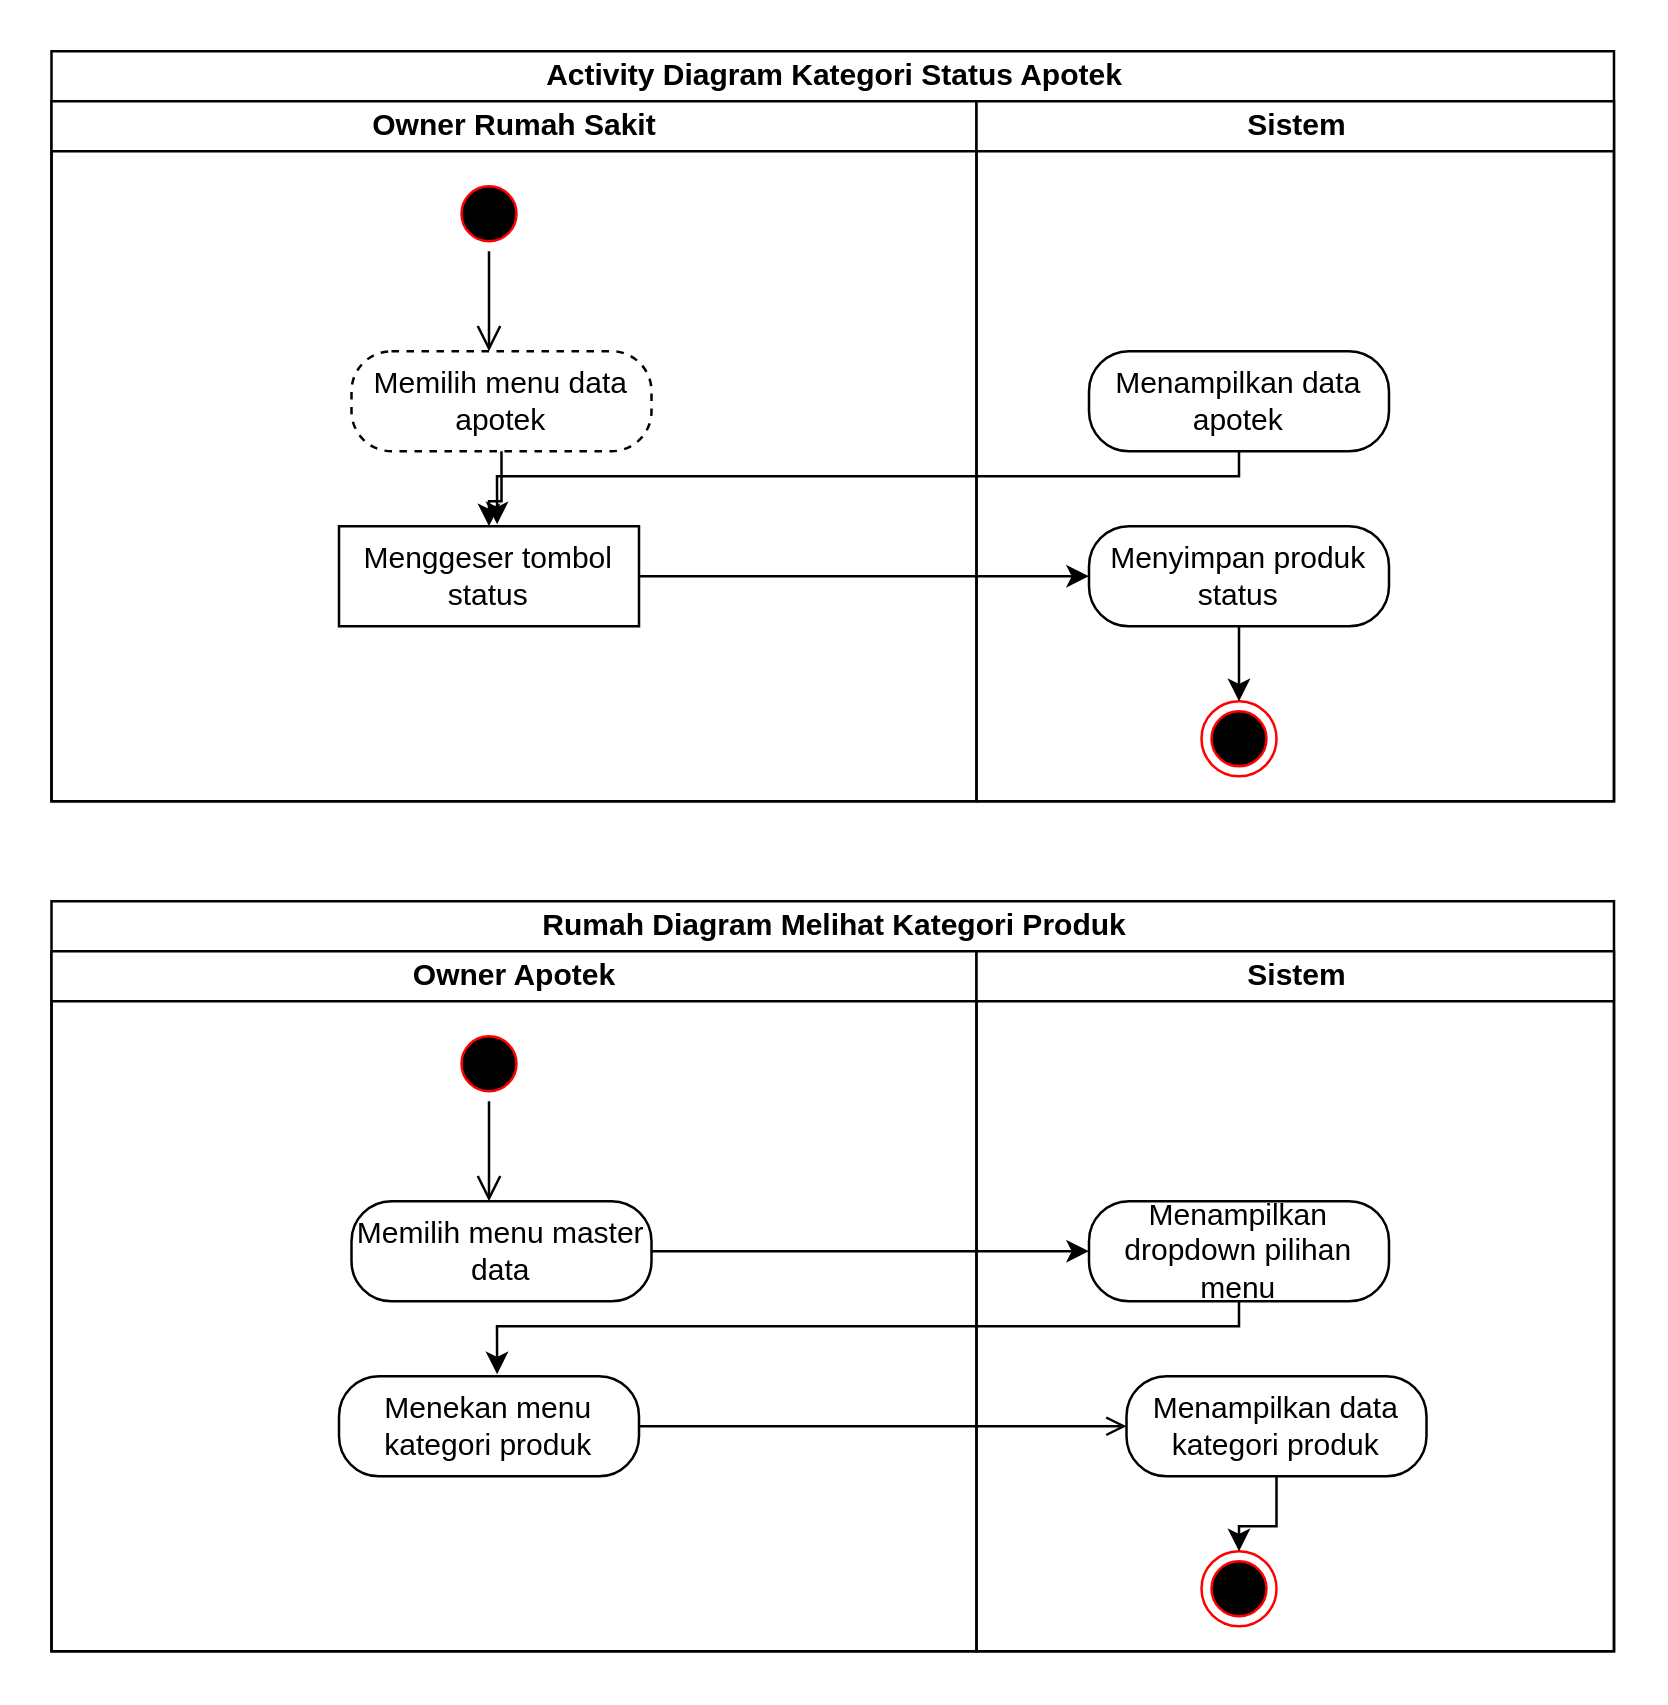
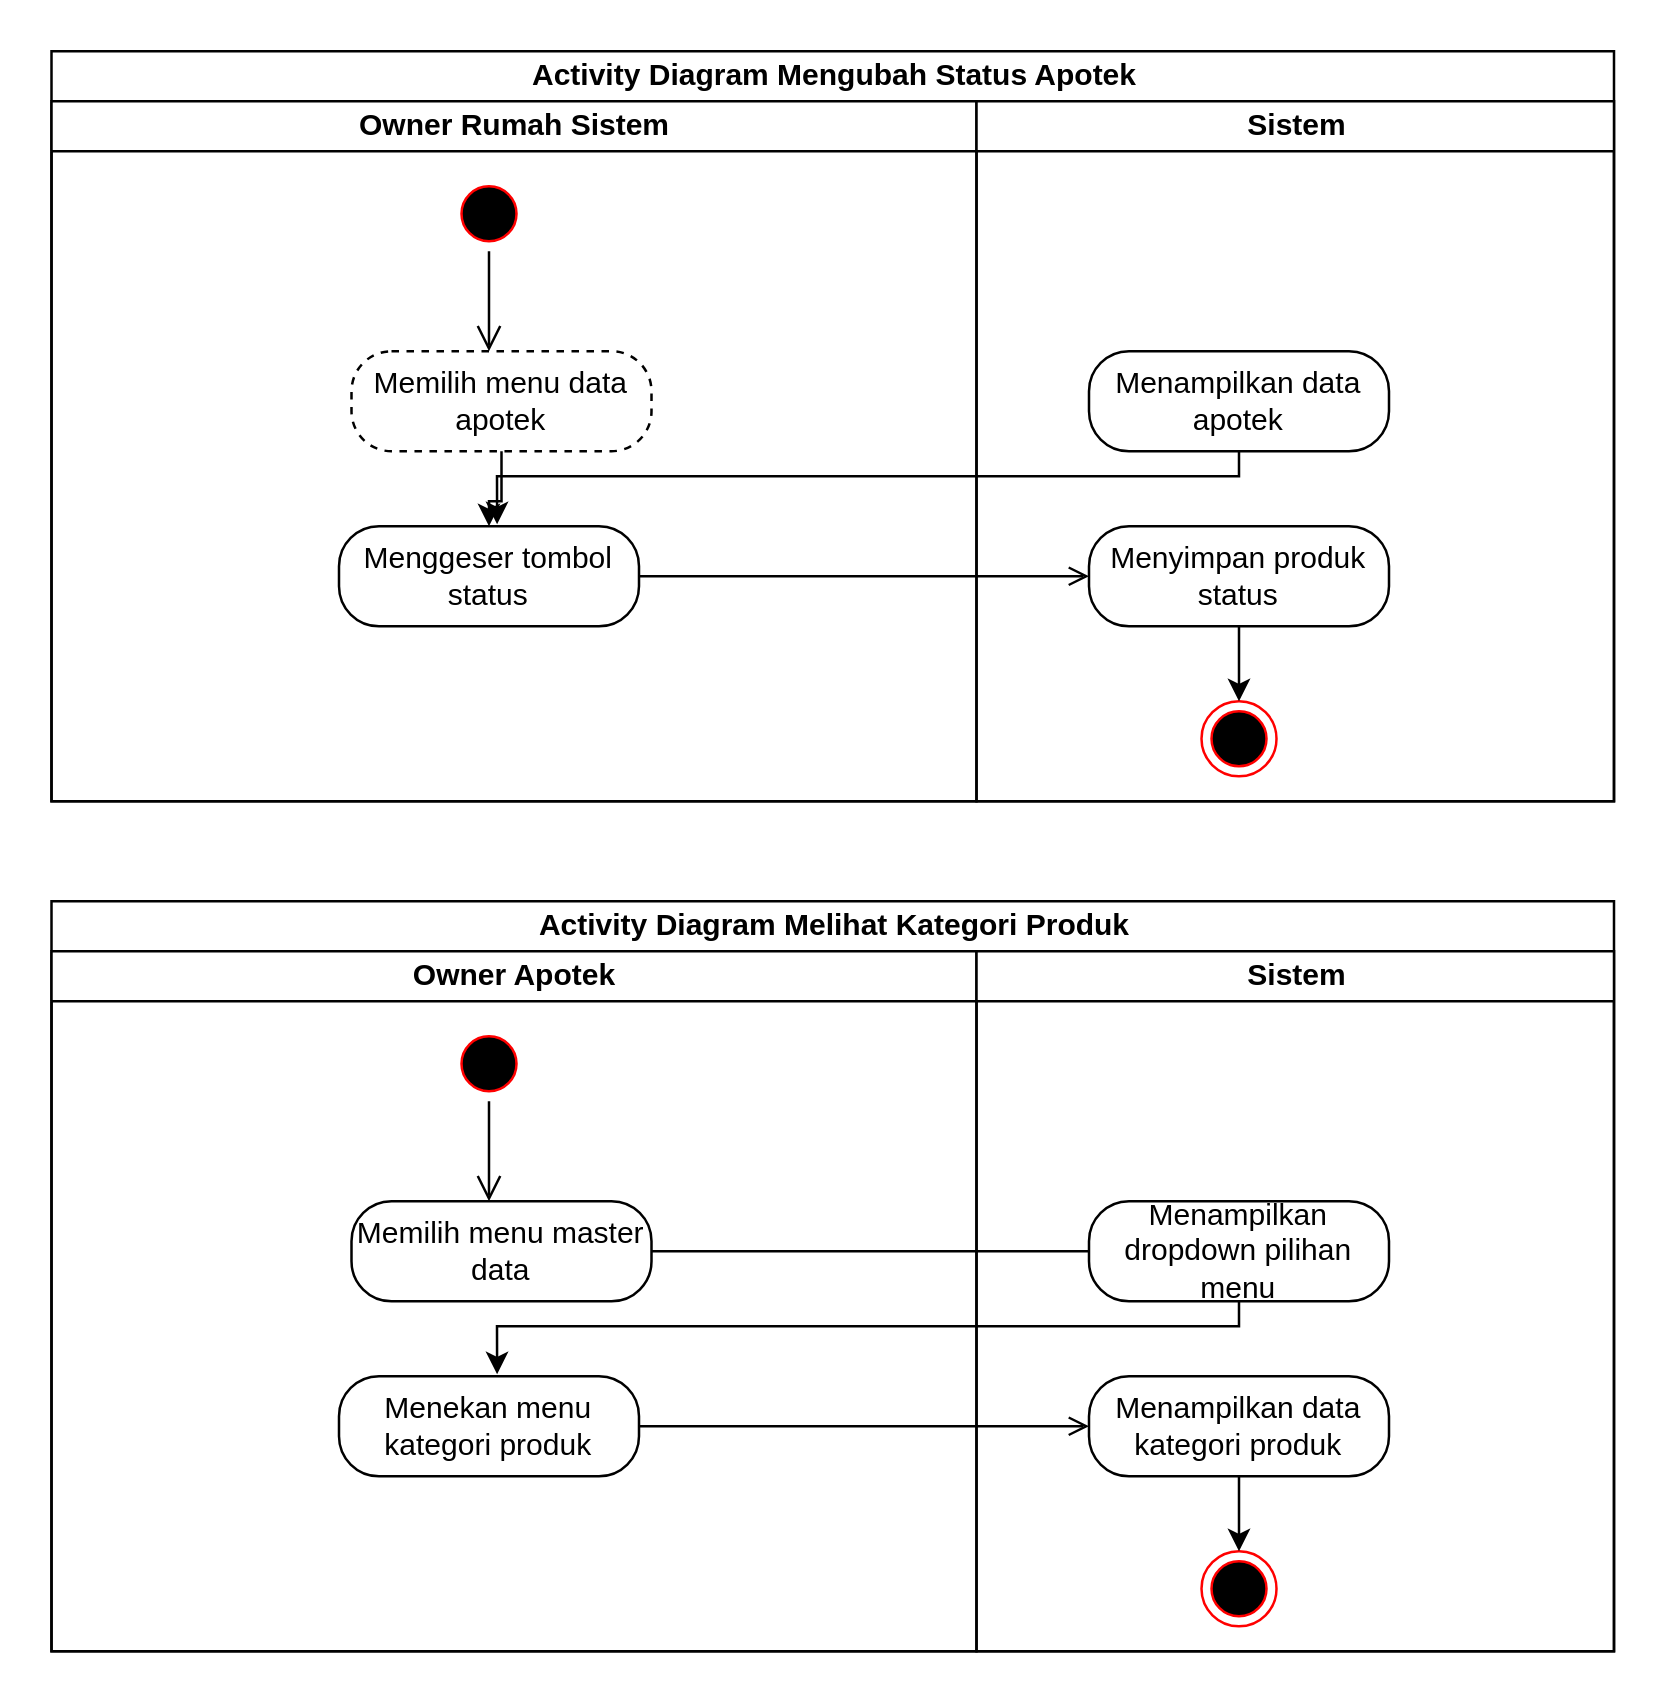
(835, 76) -> (835, 76)
(515, 126) -> (515, 126)
(489, 576) -> (489, 576)
(1071, 576) -> (1075, 576)
(835, 926) -> (835, 926)
(1071, 1251) -> (1077, 1251)
(1276, 1426) -> (1239, 1426)
